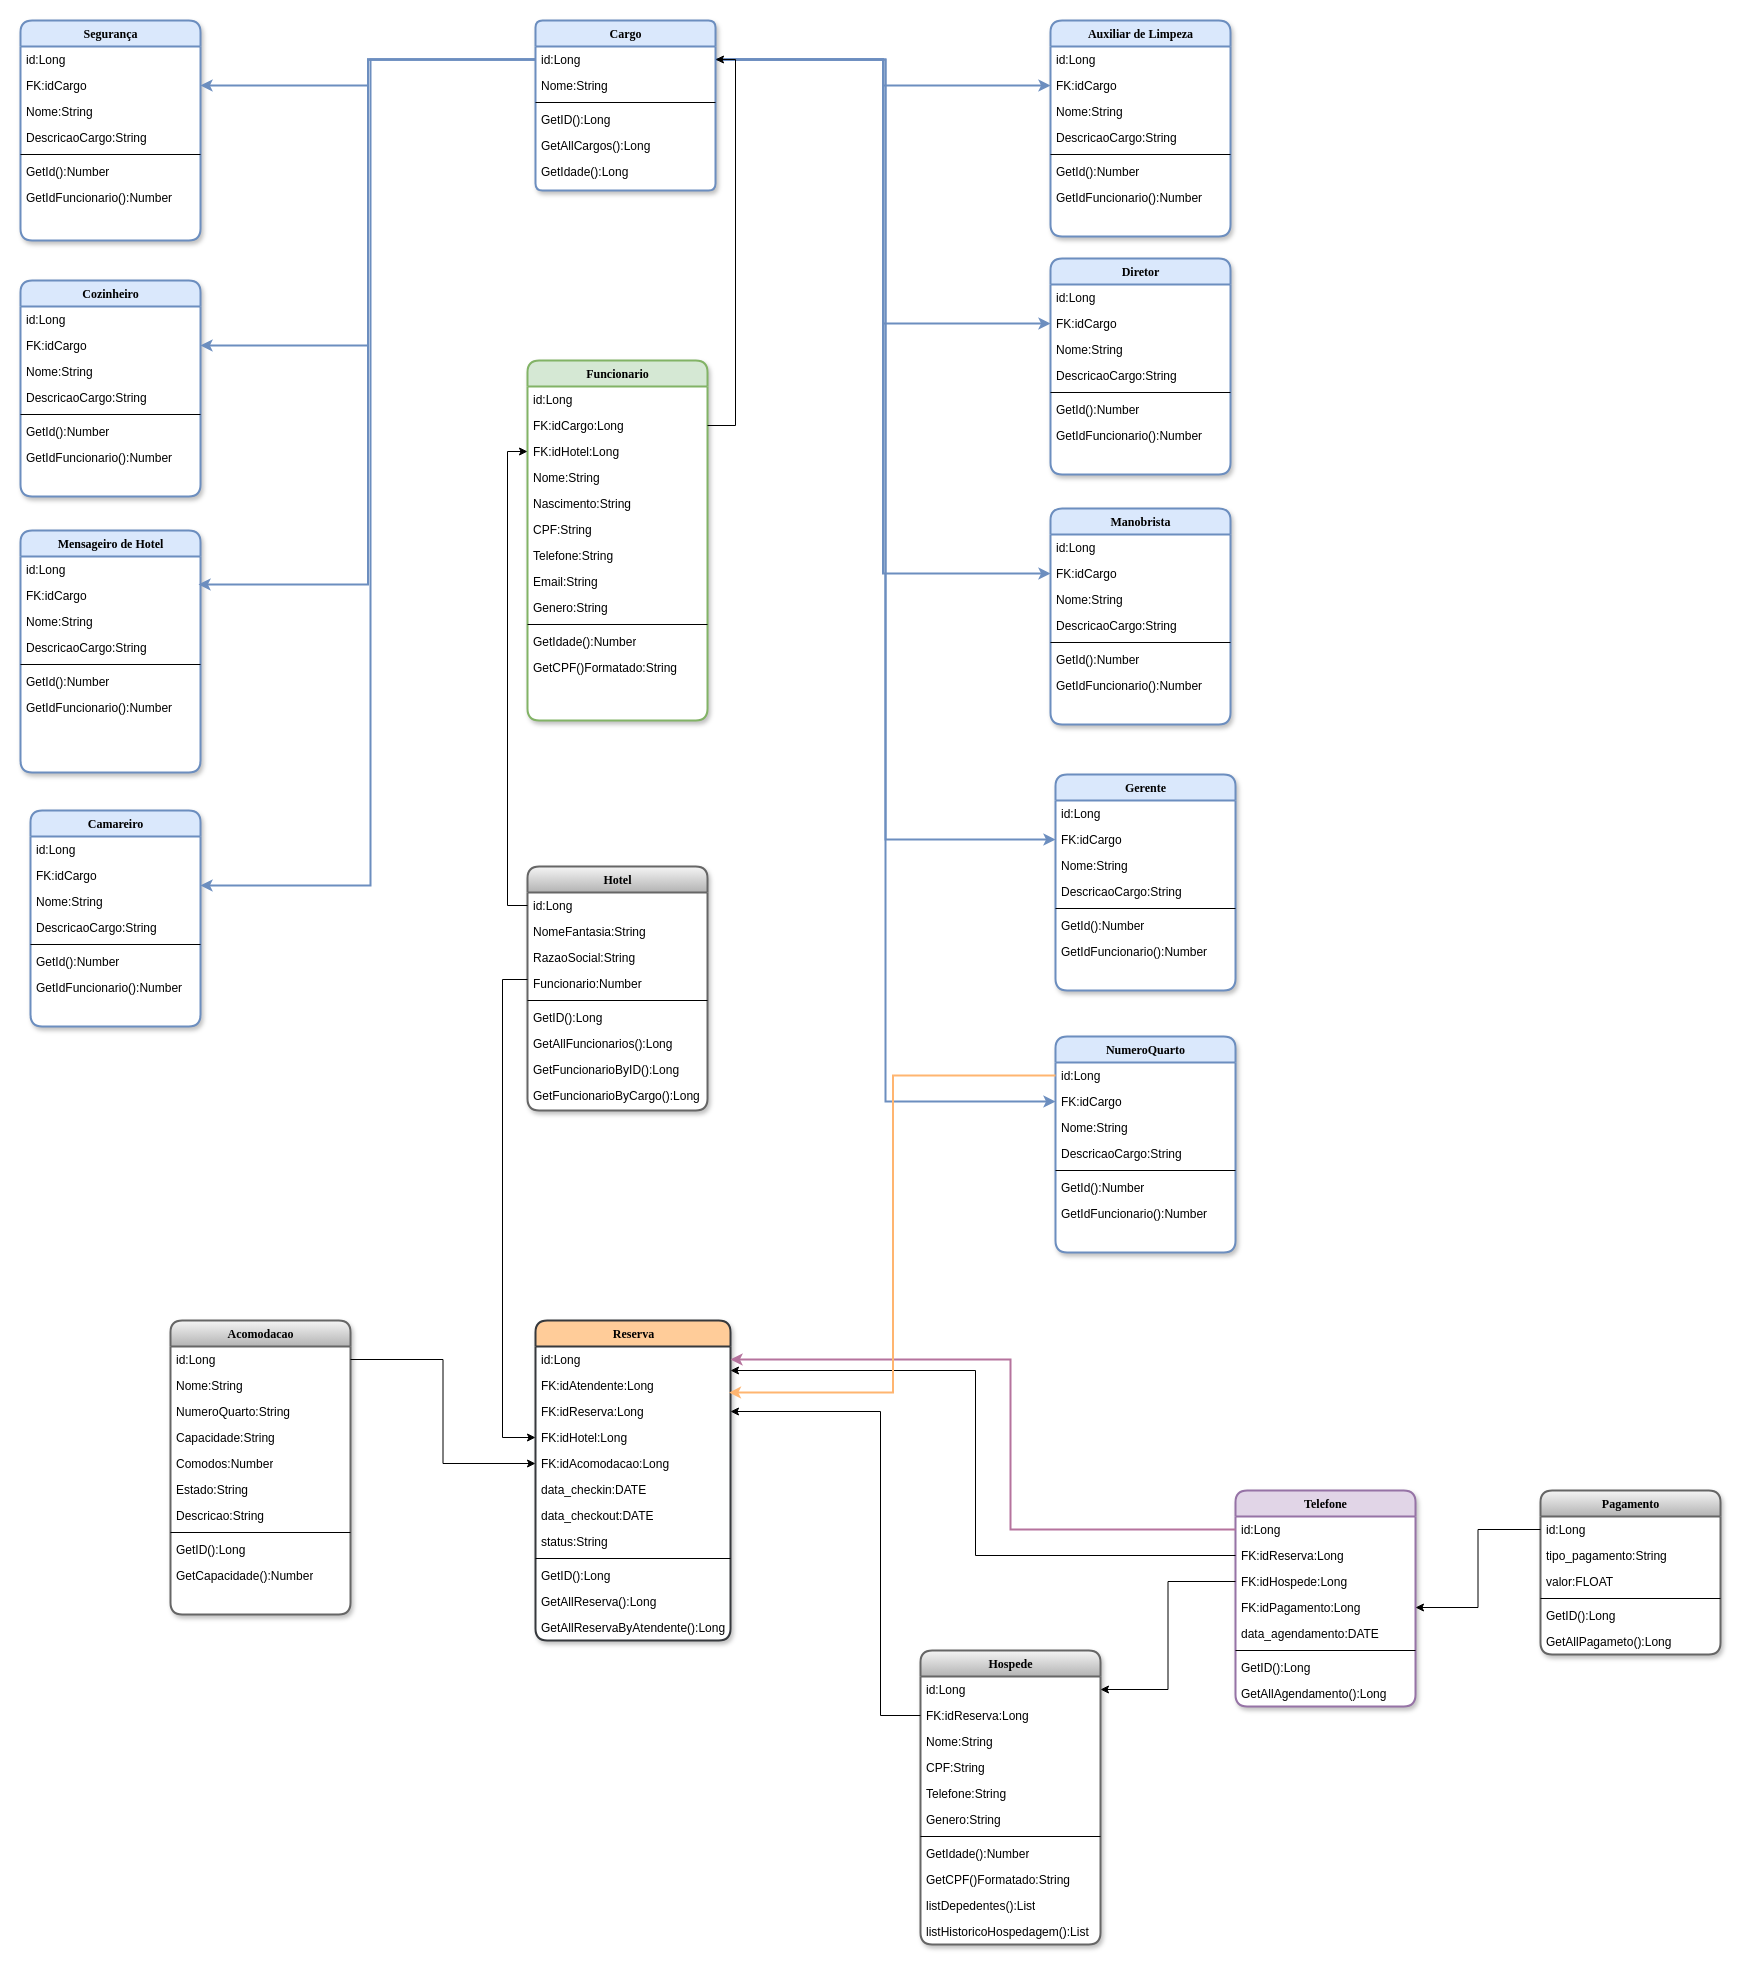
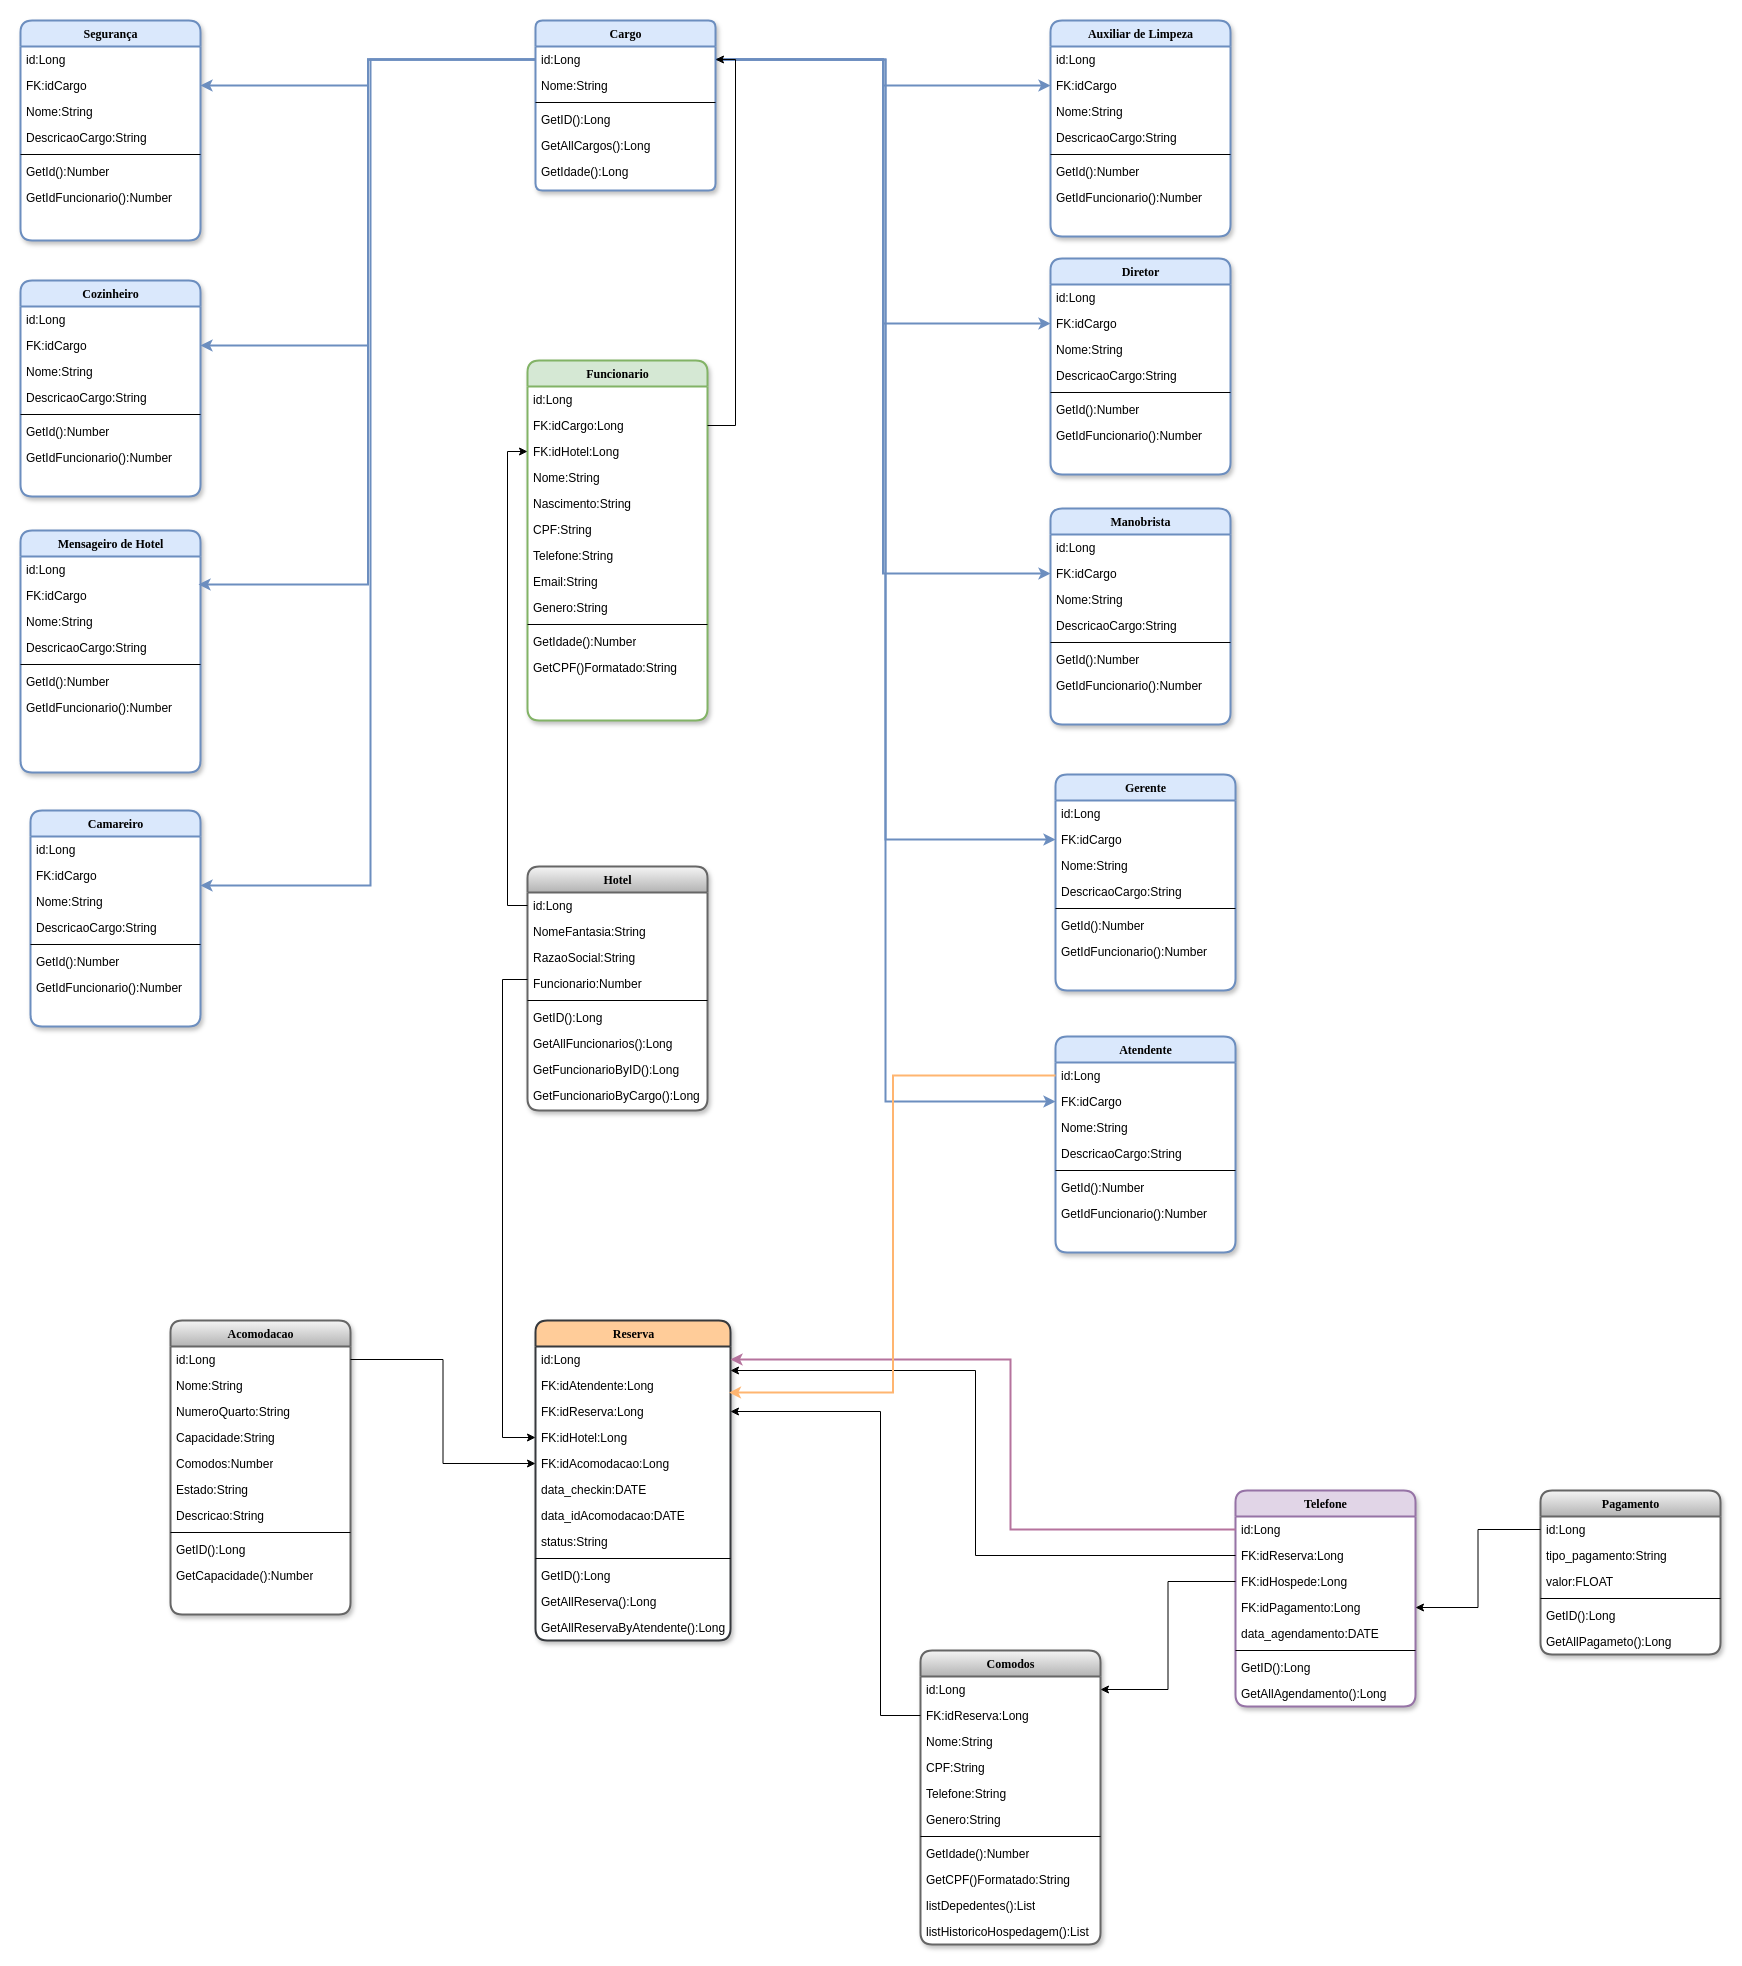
(1146, 1051) -> (1146, 1051)
(600, 1517) -> (612, 1517)
(1011, 1665) -> (1011, 1665)
